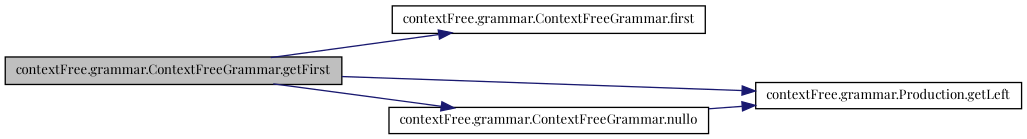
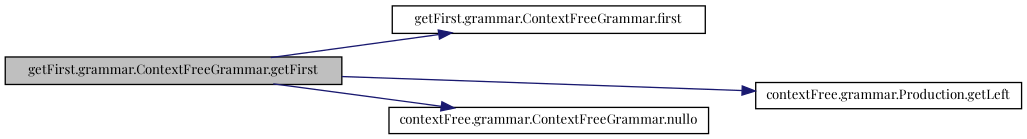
(549, 20) -> (549, 20)
(174, 71) -> (174, 71)
(725, 108) -> none
